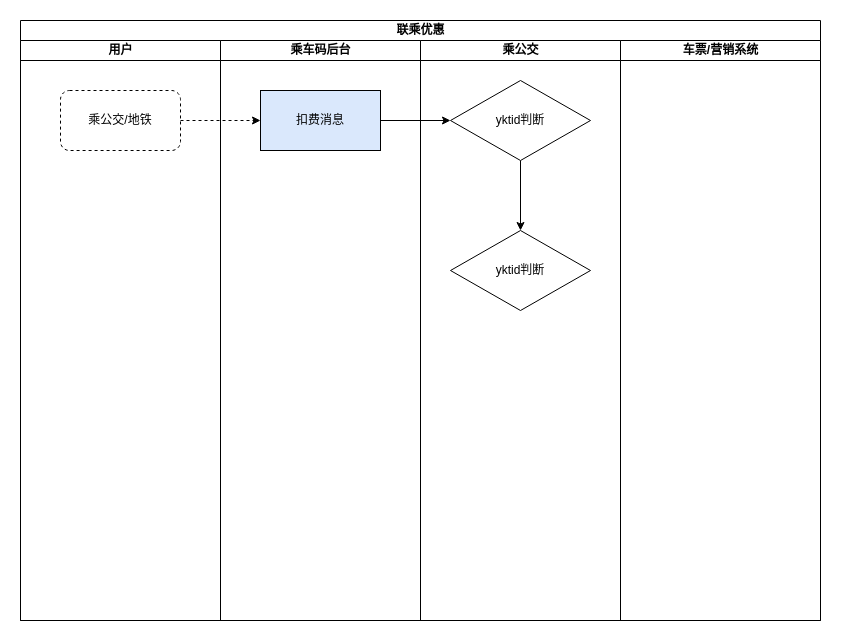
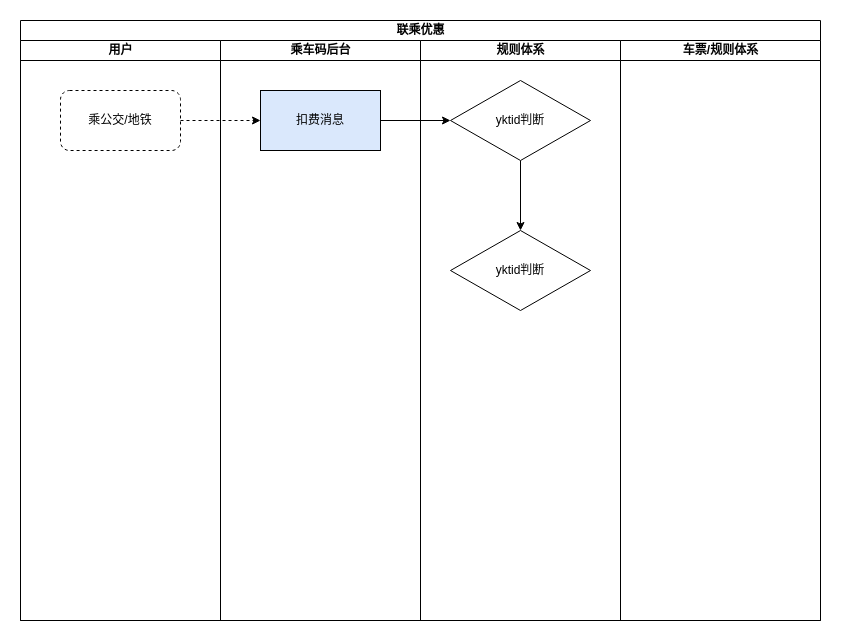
(521, 51) -> (521, 51)
(721, 51) -> (721, 51)
